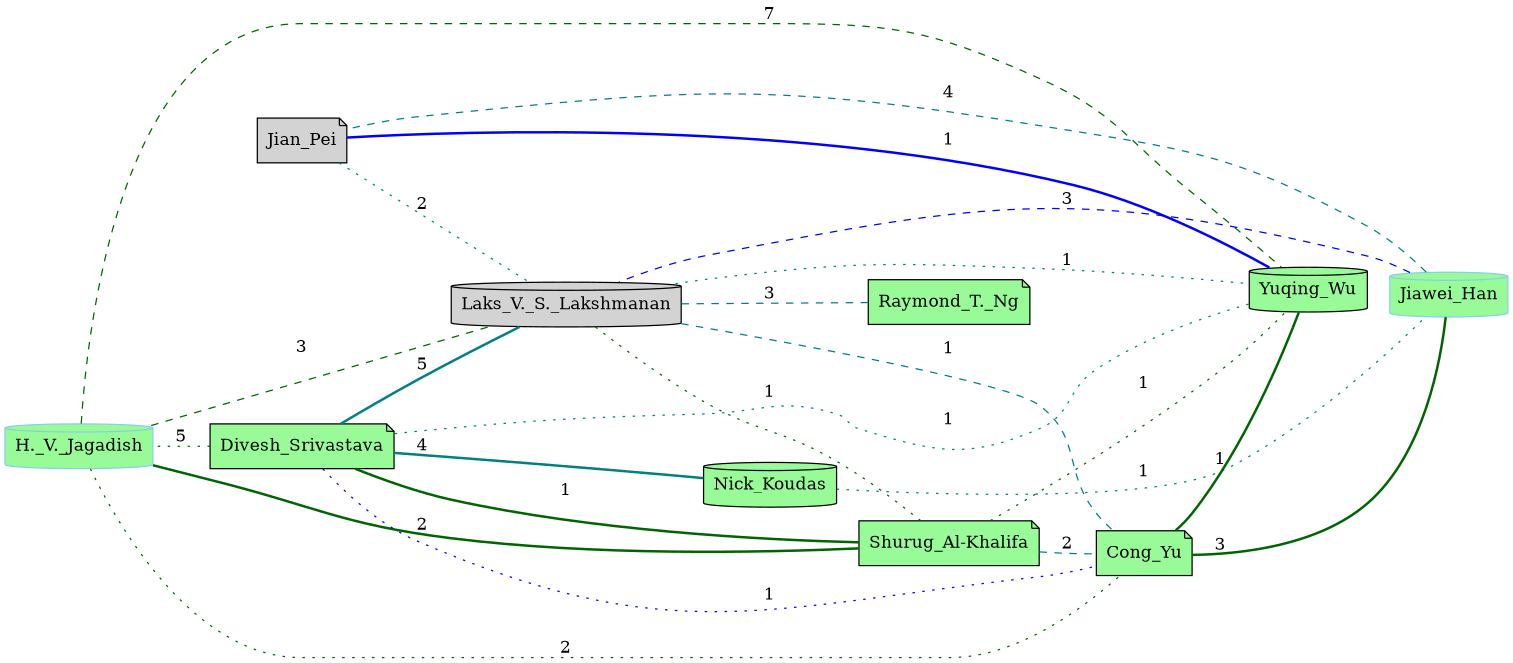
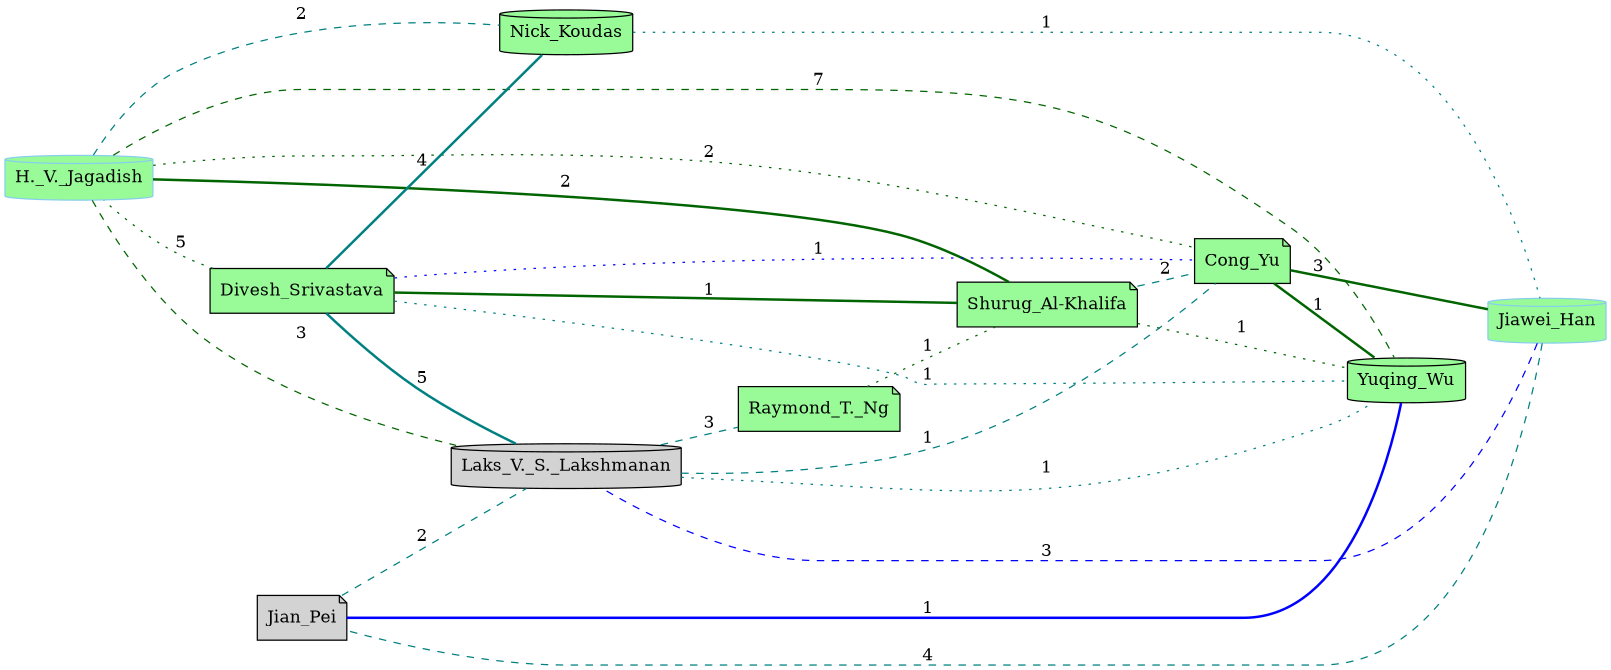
none -> (276, 38)
(434, 223) -> (434, 542)
(757, 426) -> (931, 356)
